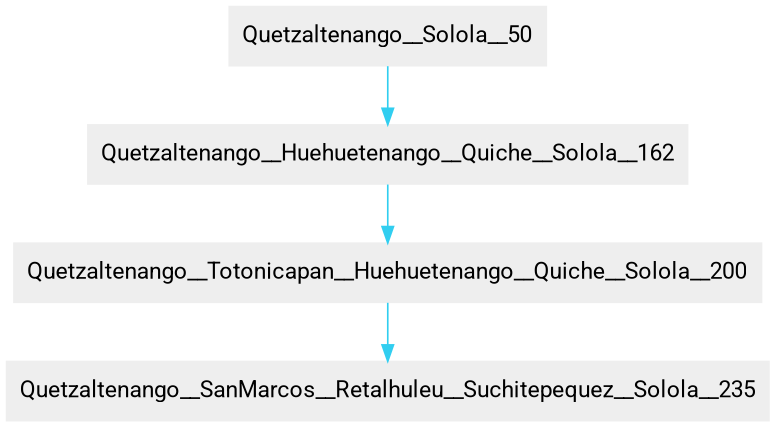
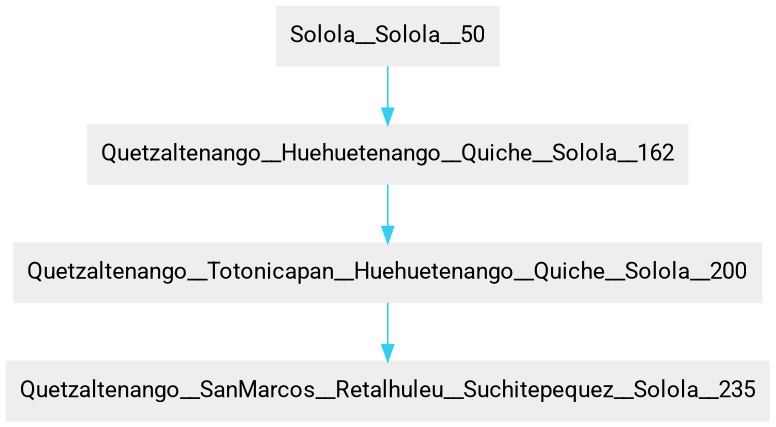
(388, 36) -> (388, 36)
